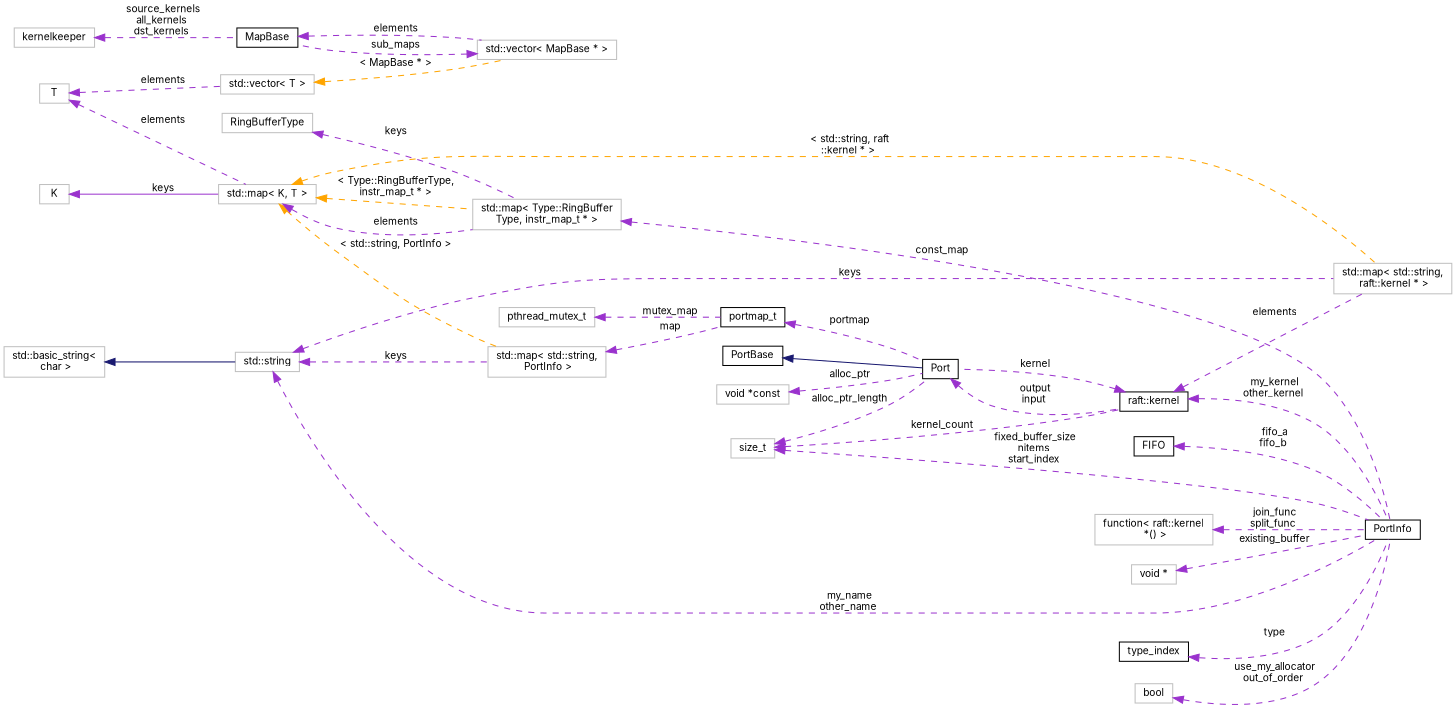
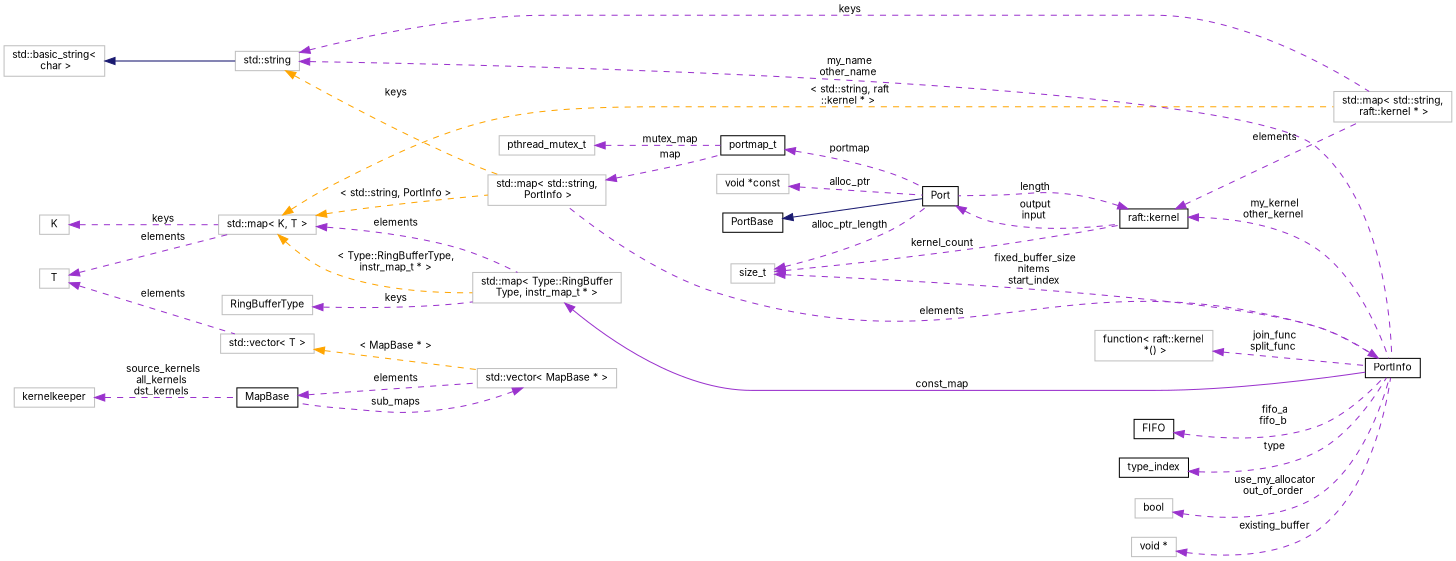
(149, 194) -> (149, 225)
(1063, 285) -> (959, 390)
none -> (959, 318)
(399, 362) -> (395, 129)
(1034, 364) -> (1034, 188)
